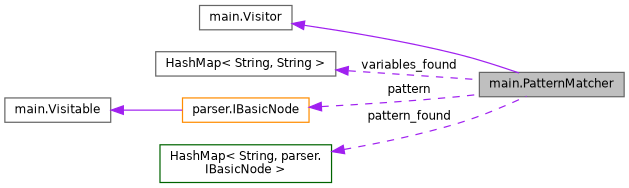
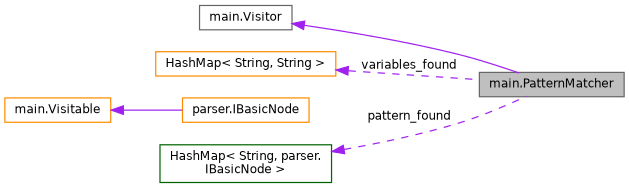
(246, 64) -> (246, 64)
(400, 102) -> none
(58, 110) -> (58, 110)
